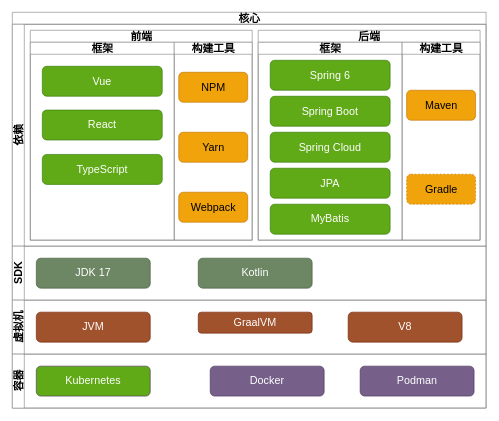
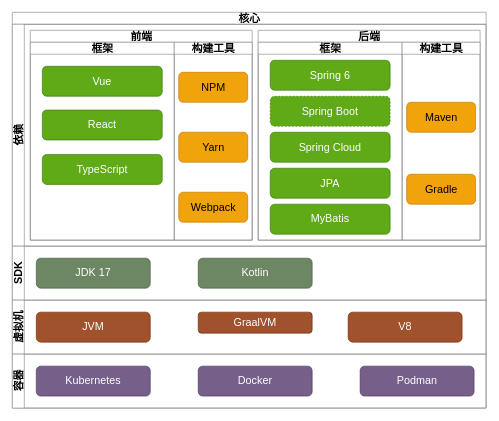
(441, 105) -> (441, 117)
(330, 111) -> (330, 111)
(441, 189) -> (441, 189)
(93, 381) -> (93, 381)
(267, 381) -> (255, 381)
